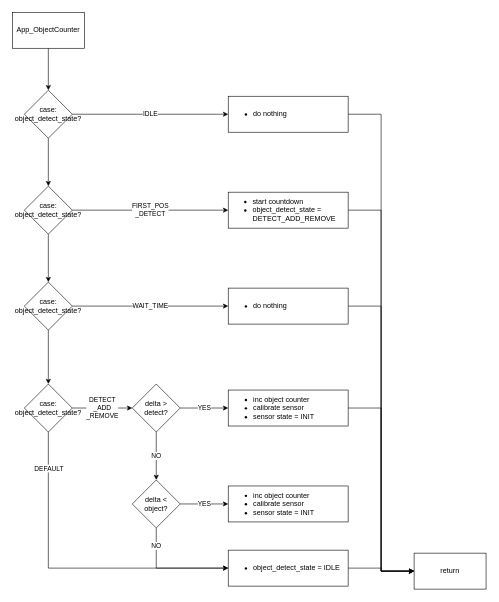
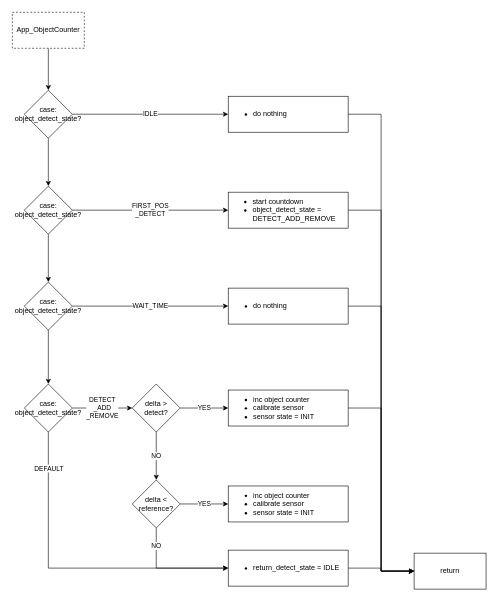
(48, 30) -> (48, 30)
(156, 504) -> (156, 504)
(280, 569) -> (280, 569)
